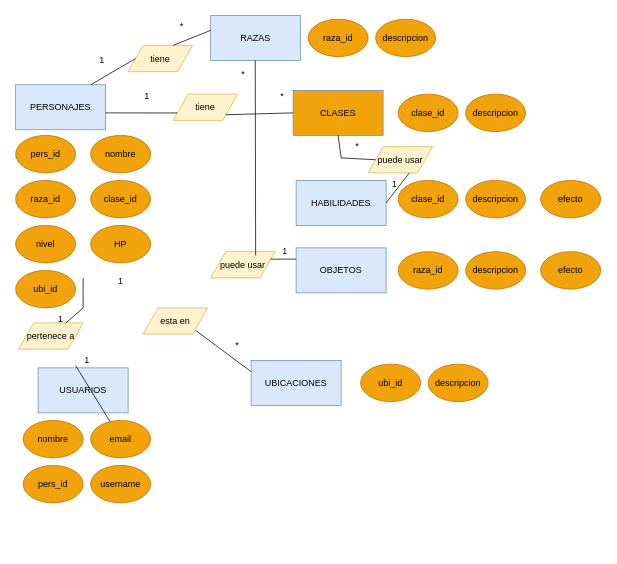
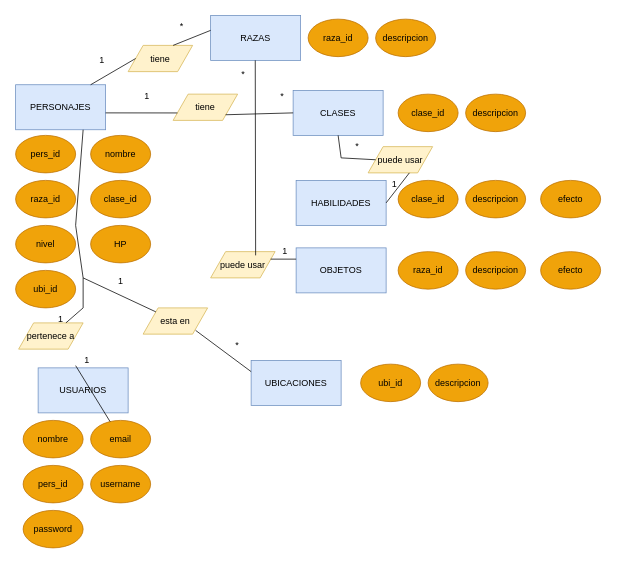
(338, 113) -> (338, 113)
none -> (78, 244)
none -> (53, 529)
